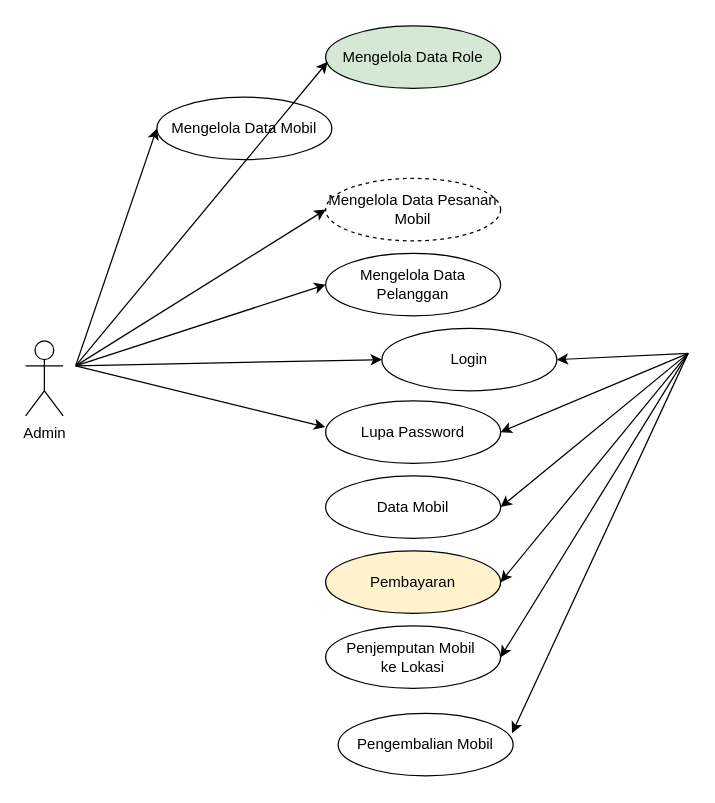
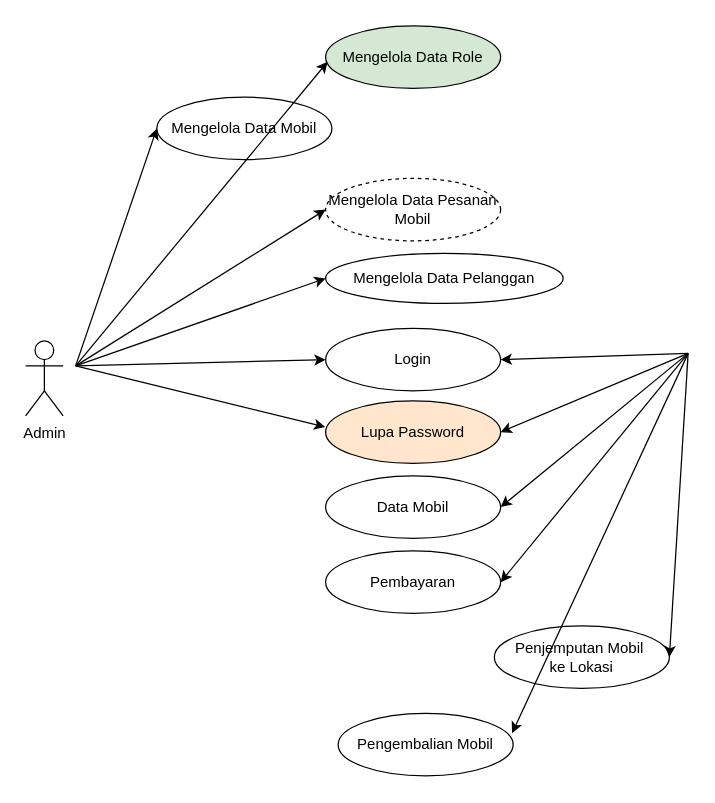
(413, 284) -> (444, 278)
(469, 359) -> (413, 359)
(413, 432) -> (413, 432)
(413, 582) -> (413, 582)
(413, 657) -> (582, 657)
